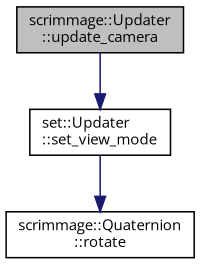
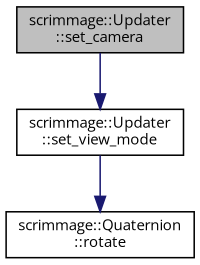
(100, 30) -> (100, 30)
(100, 132) -> (100, 132)
